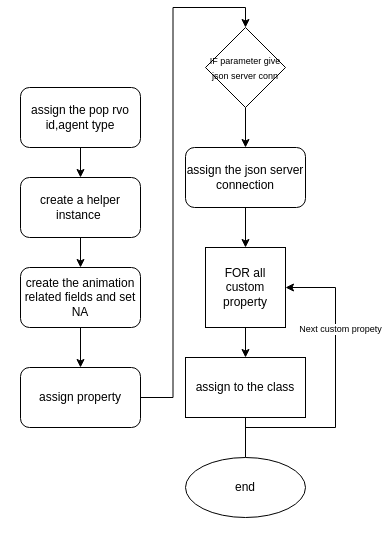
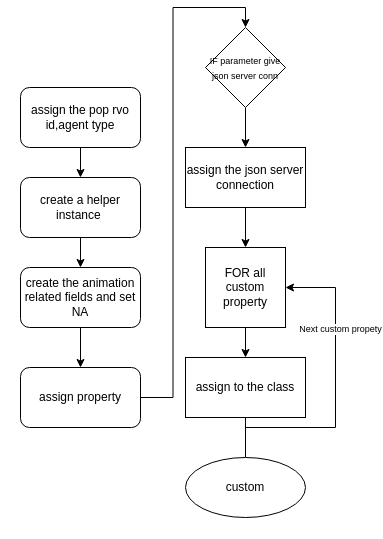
(246, 178) -> (246, 178)
(246, 488) -> (246, 488)
